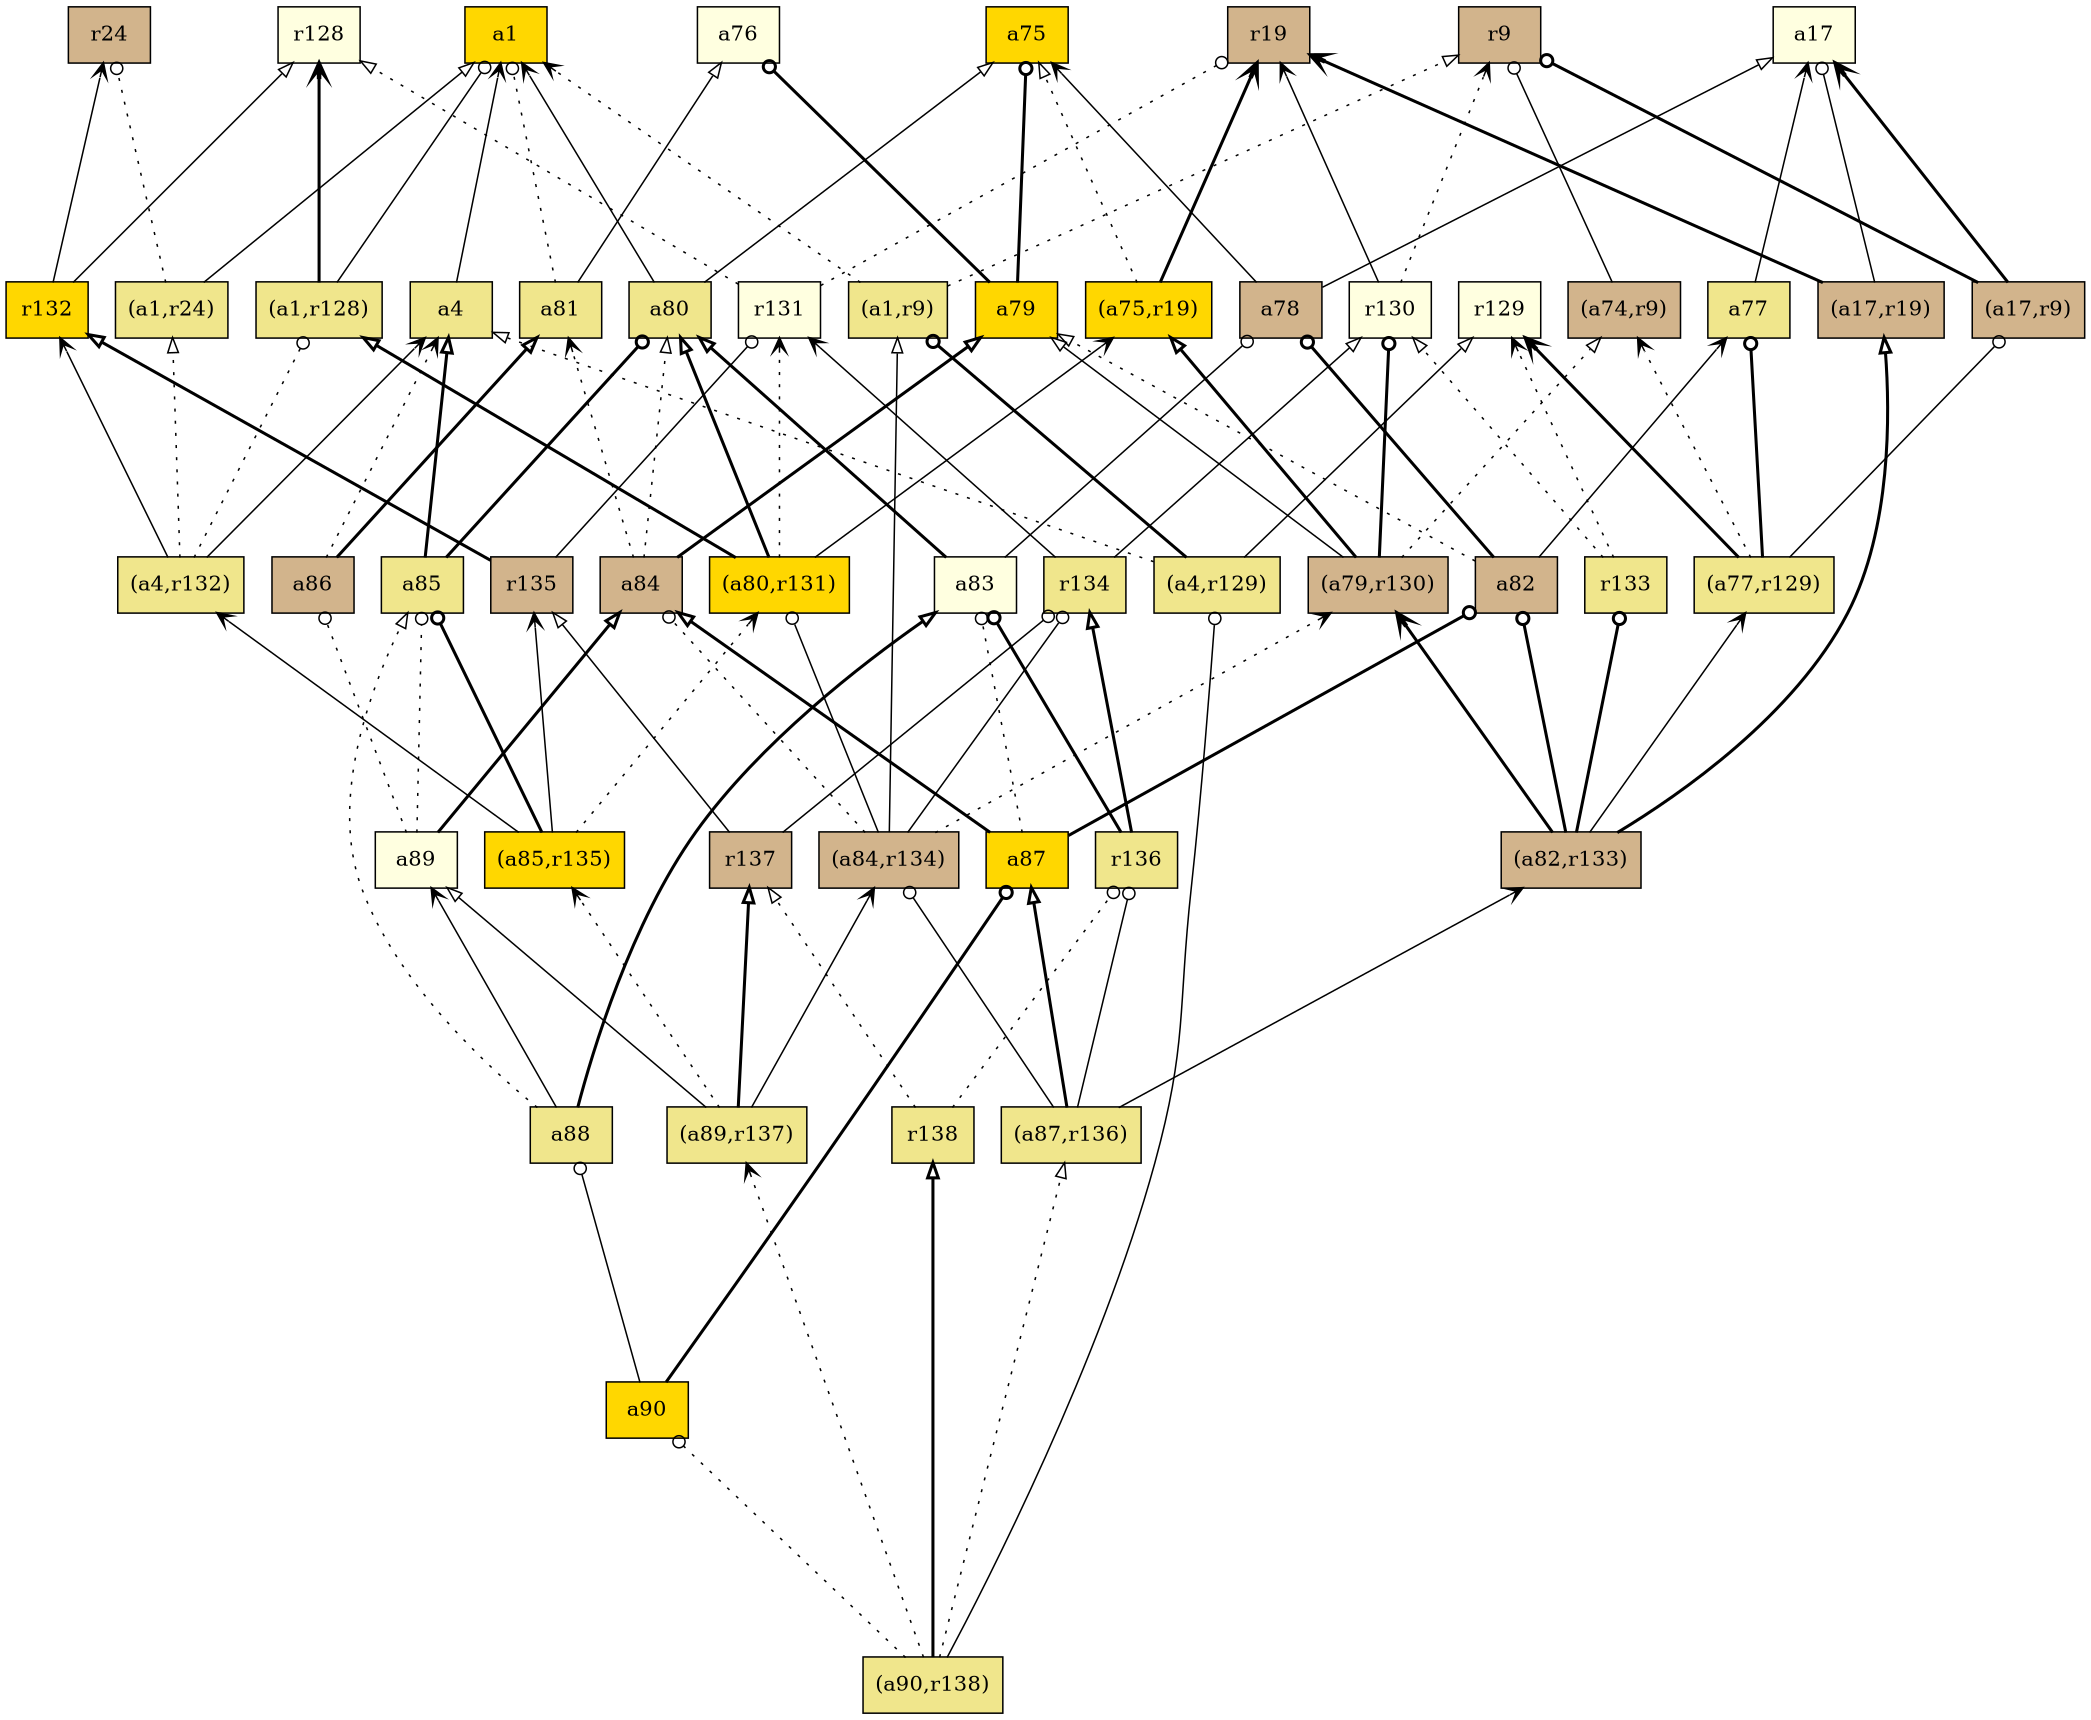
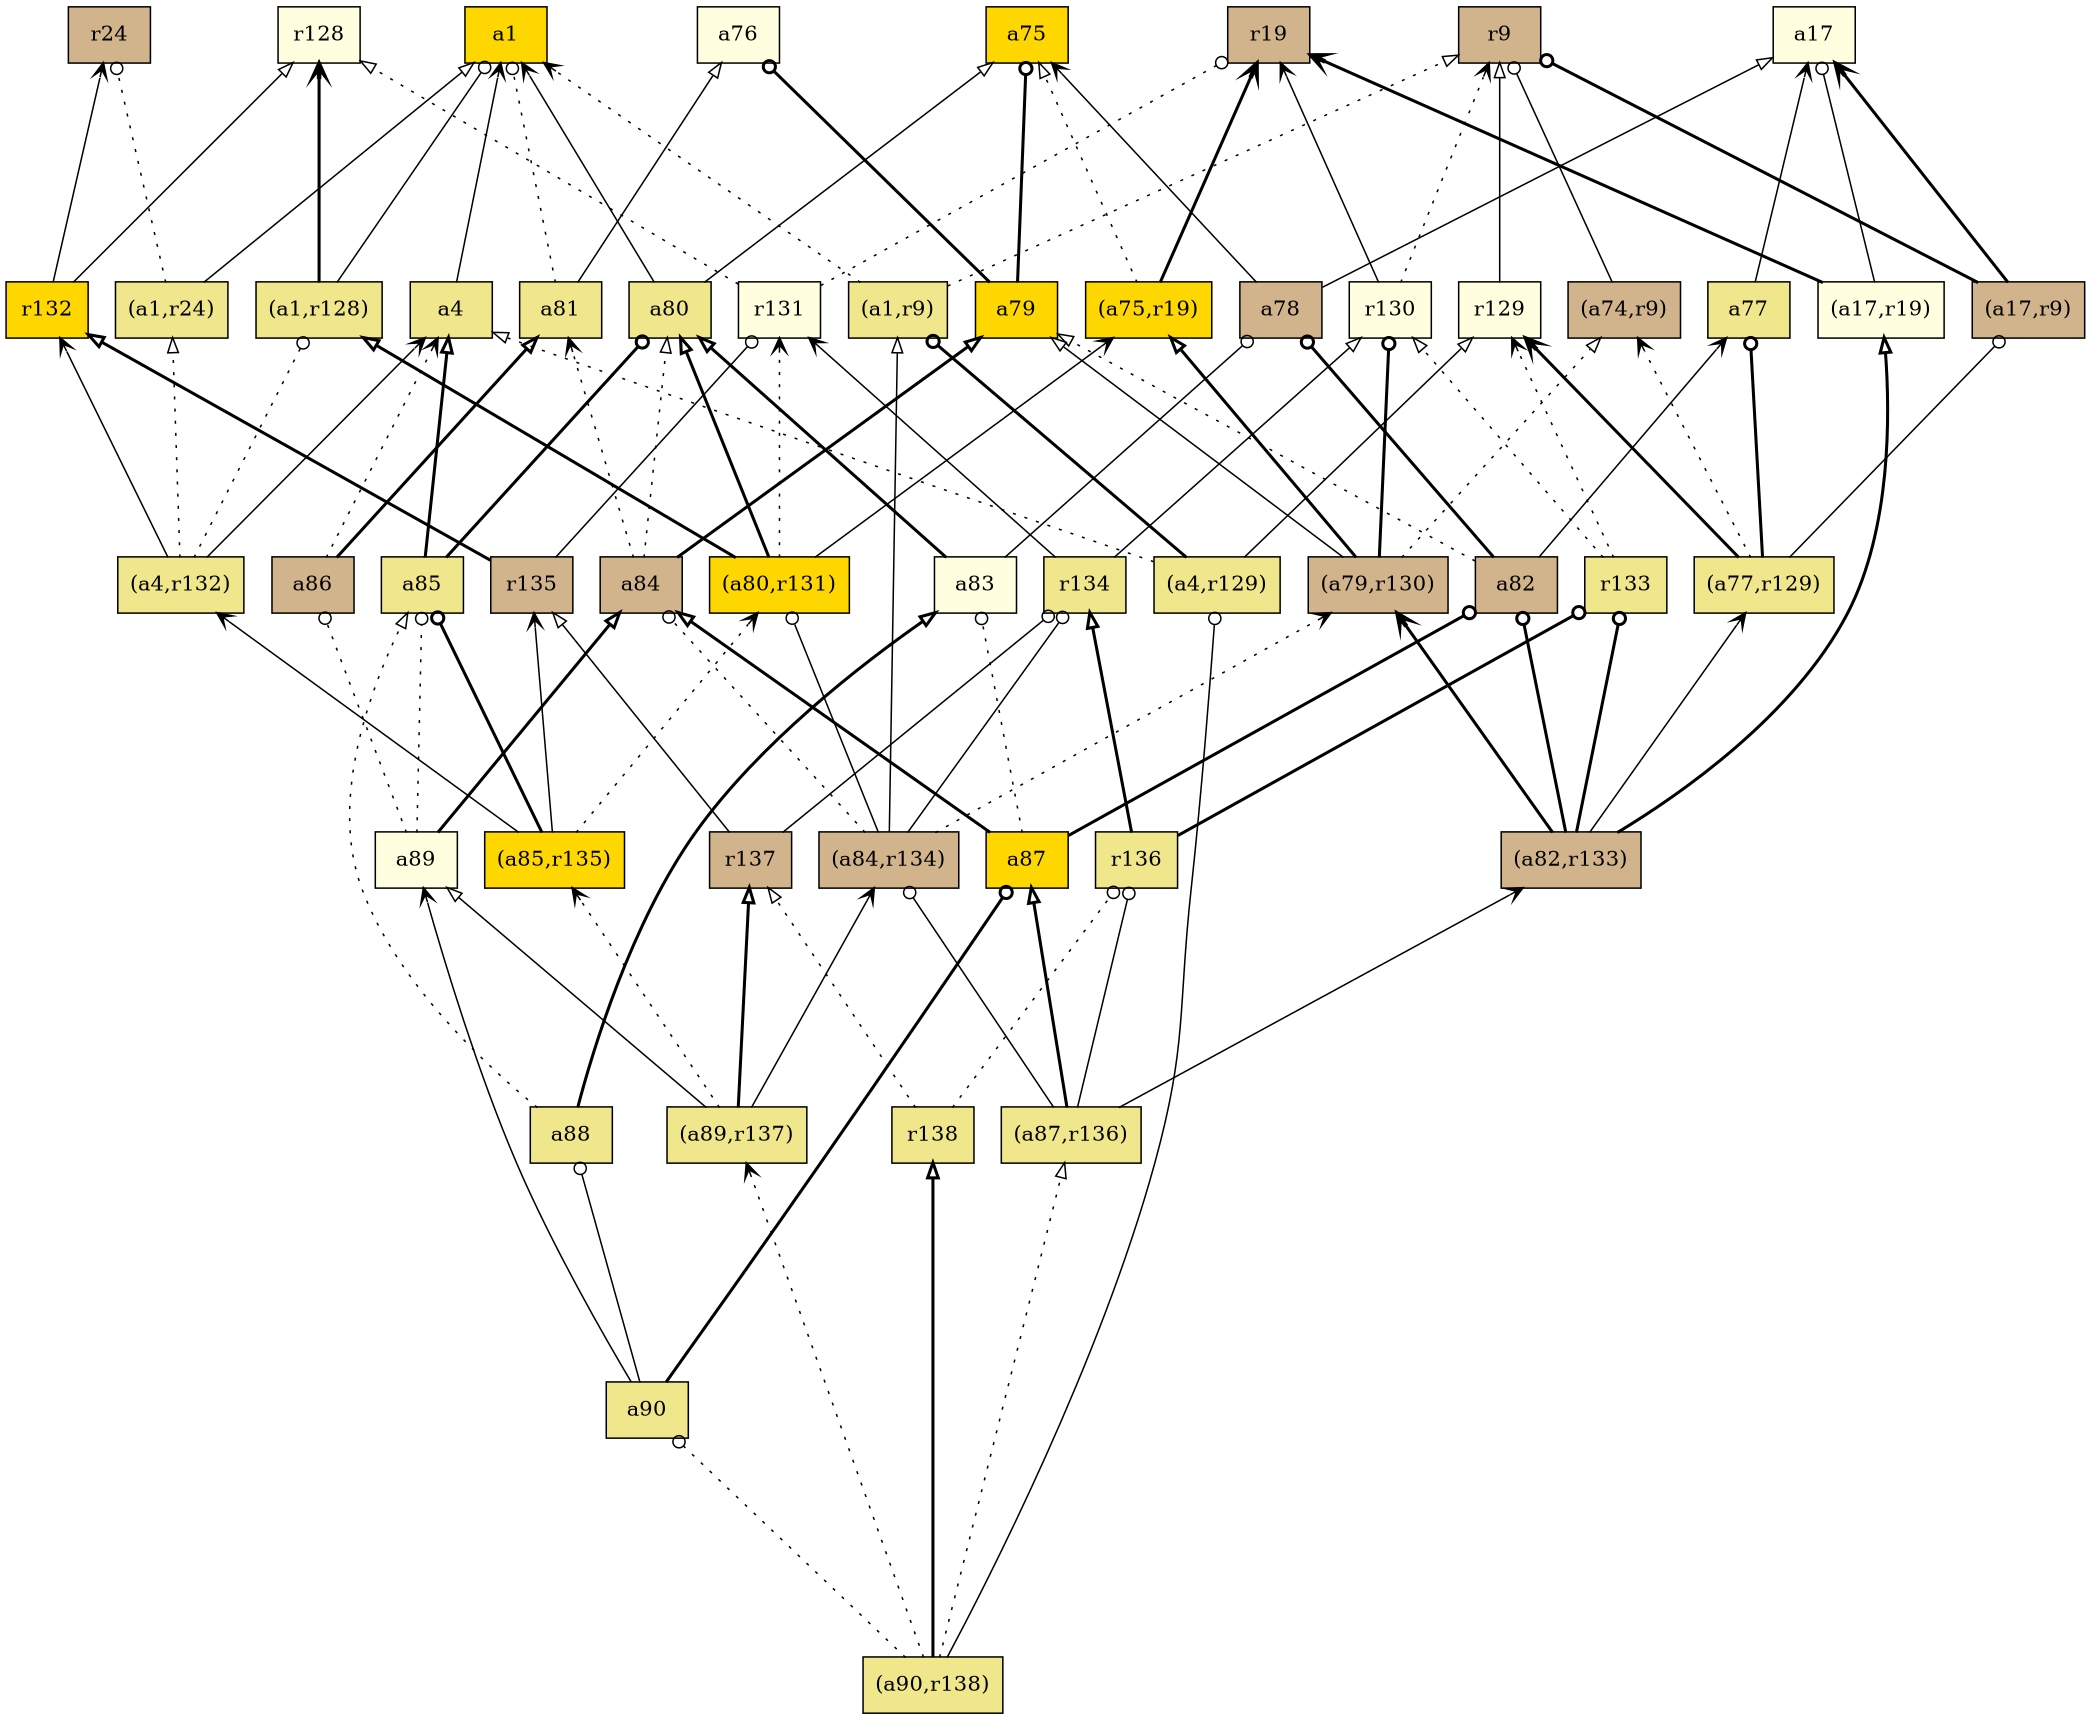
none -> (1500, 180)
(1881, 310) -> (1881, 310)
(1059, 728) -> (1376, 726)
(498, 1004) -> (511, 1150)
(647, 1410) -> (647, 1410)
